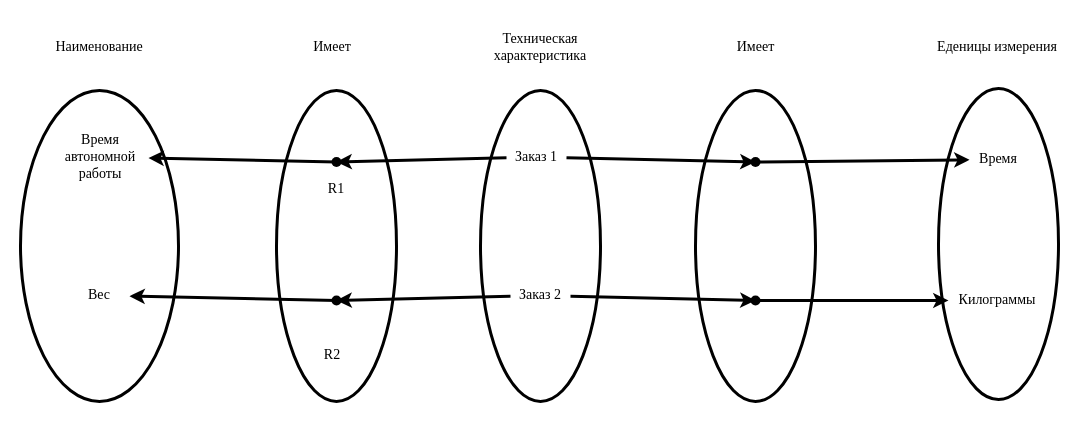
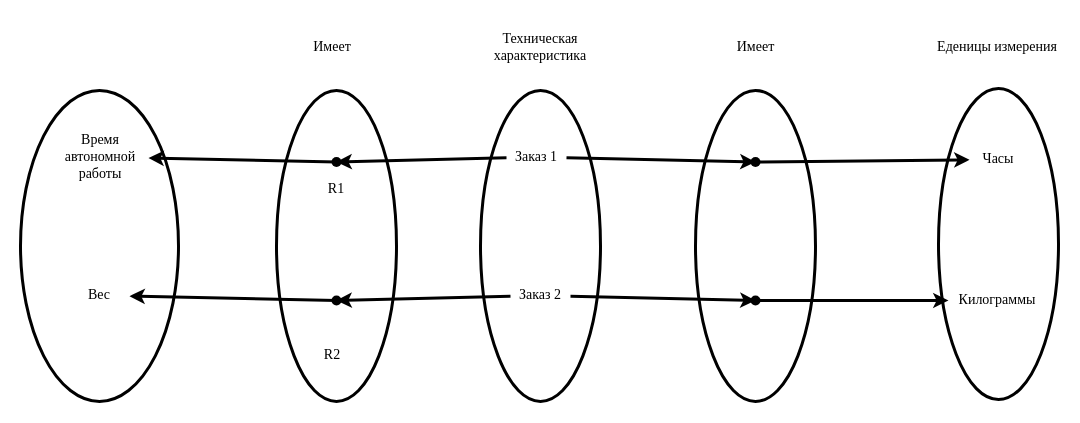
(100, 48) -> none
(999, 160) -> (999, 160)
